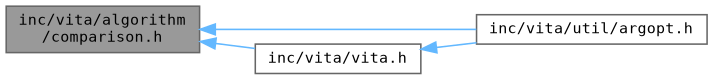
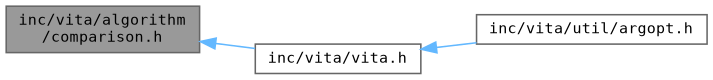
(346, 29) -> none
